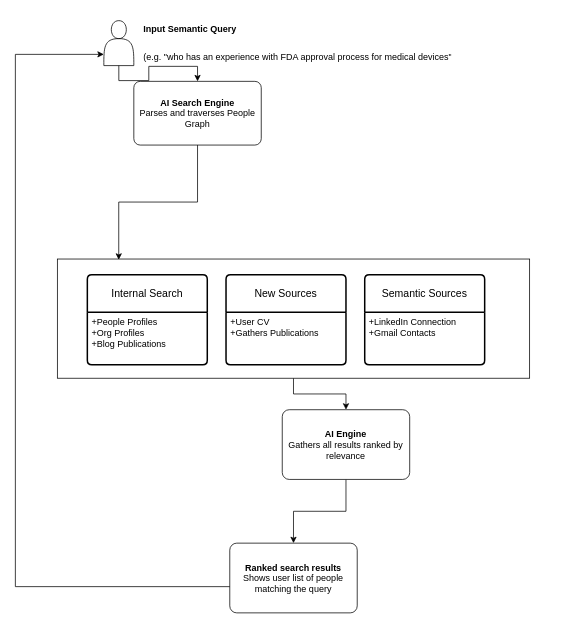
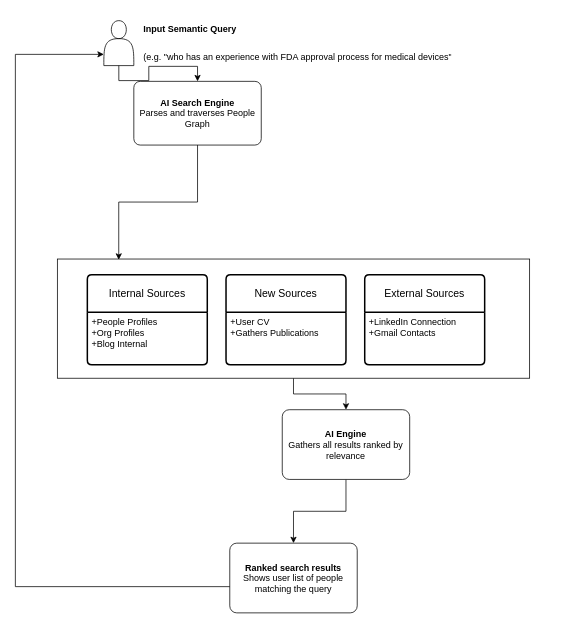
(147, 294) -> (147, 294)
(425, 294) -> (425, 294)
(131, 334) -> (128, 334)
